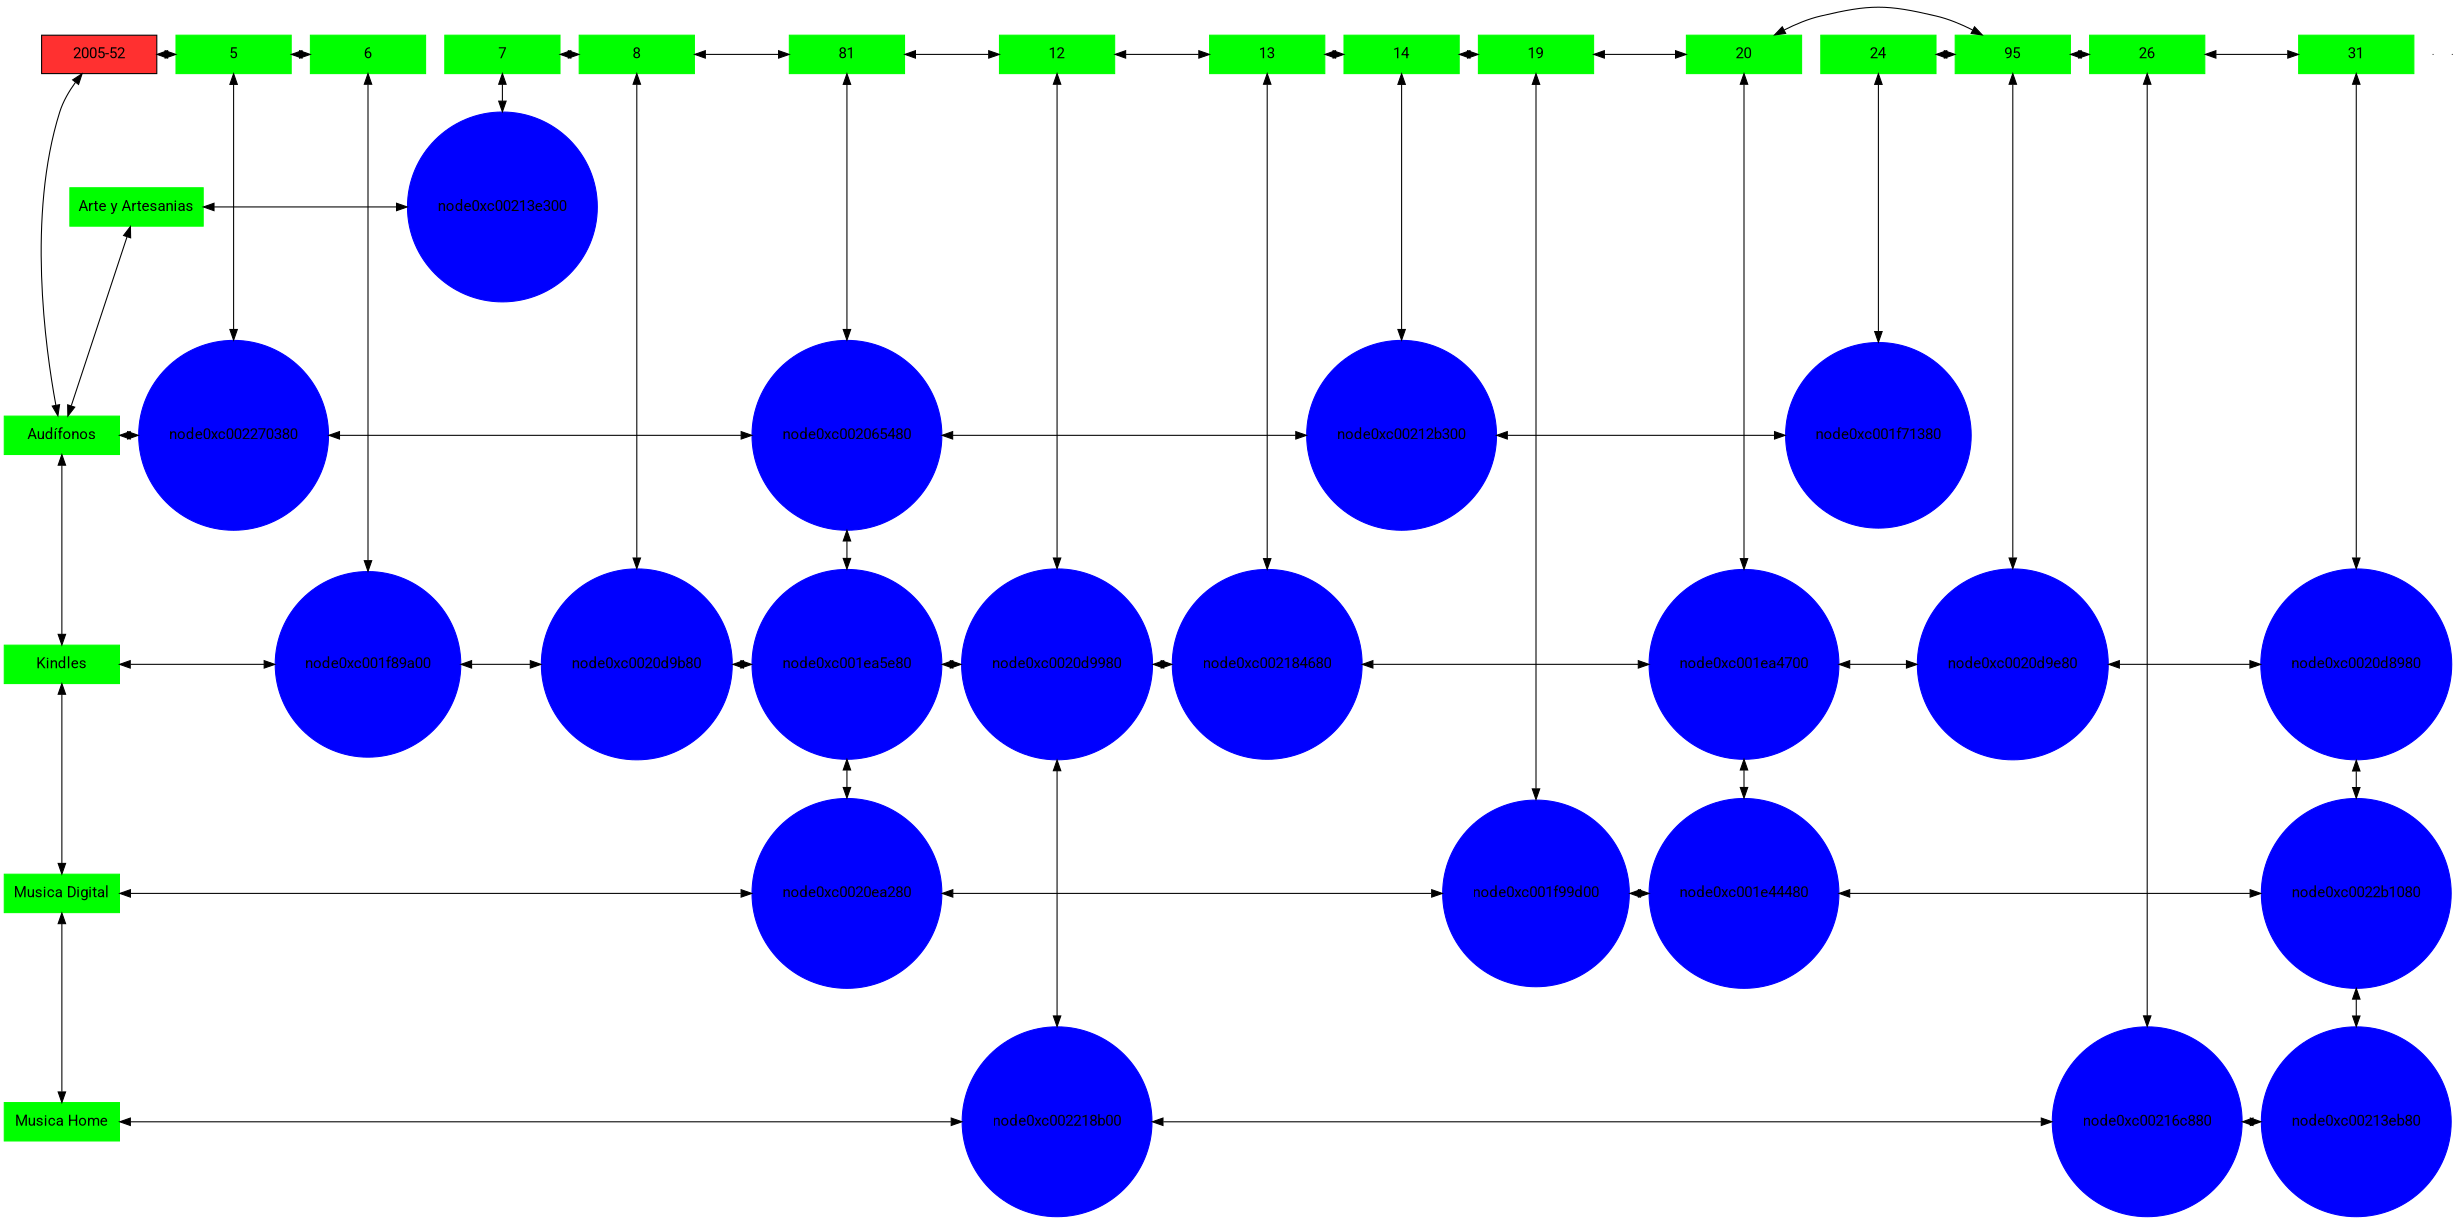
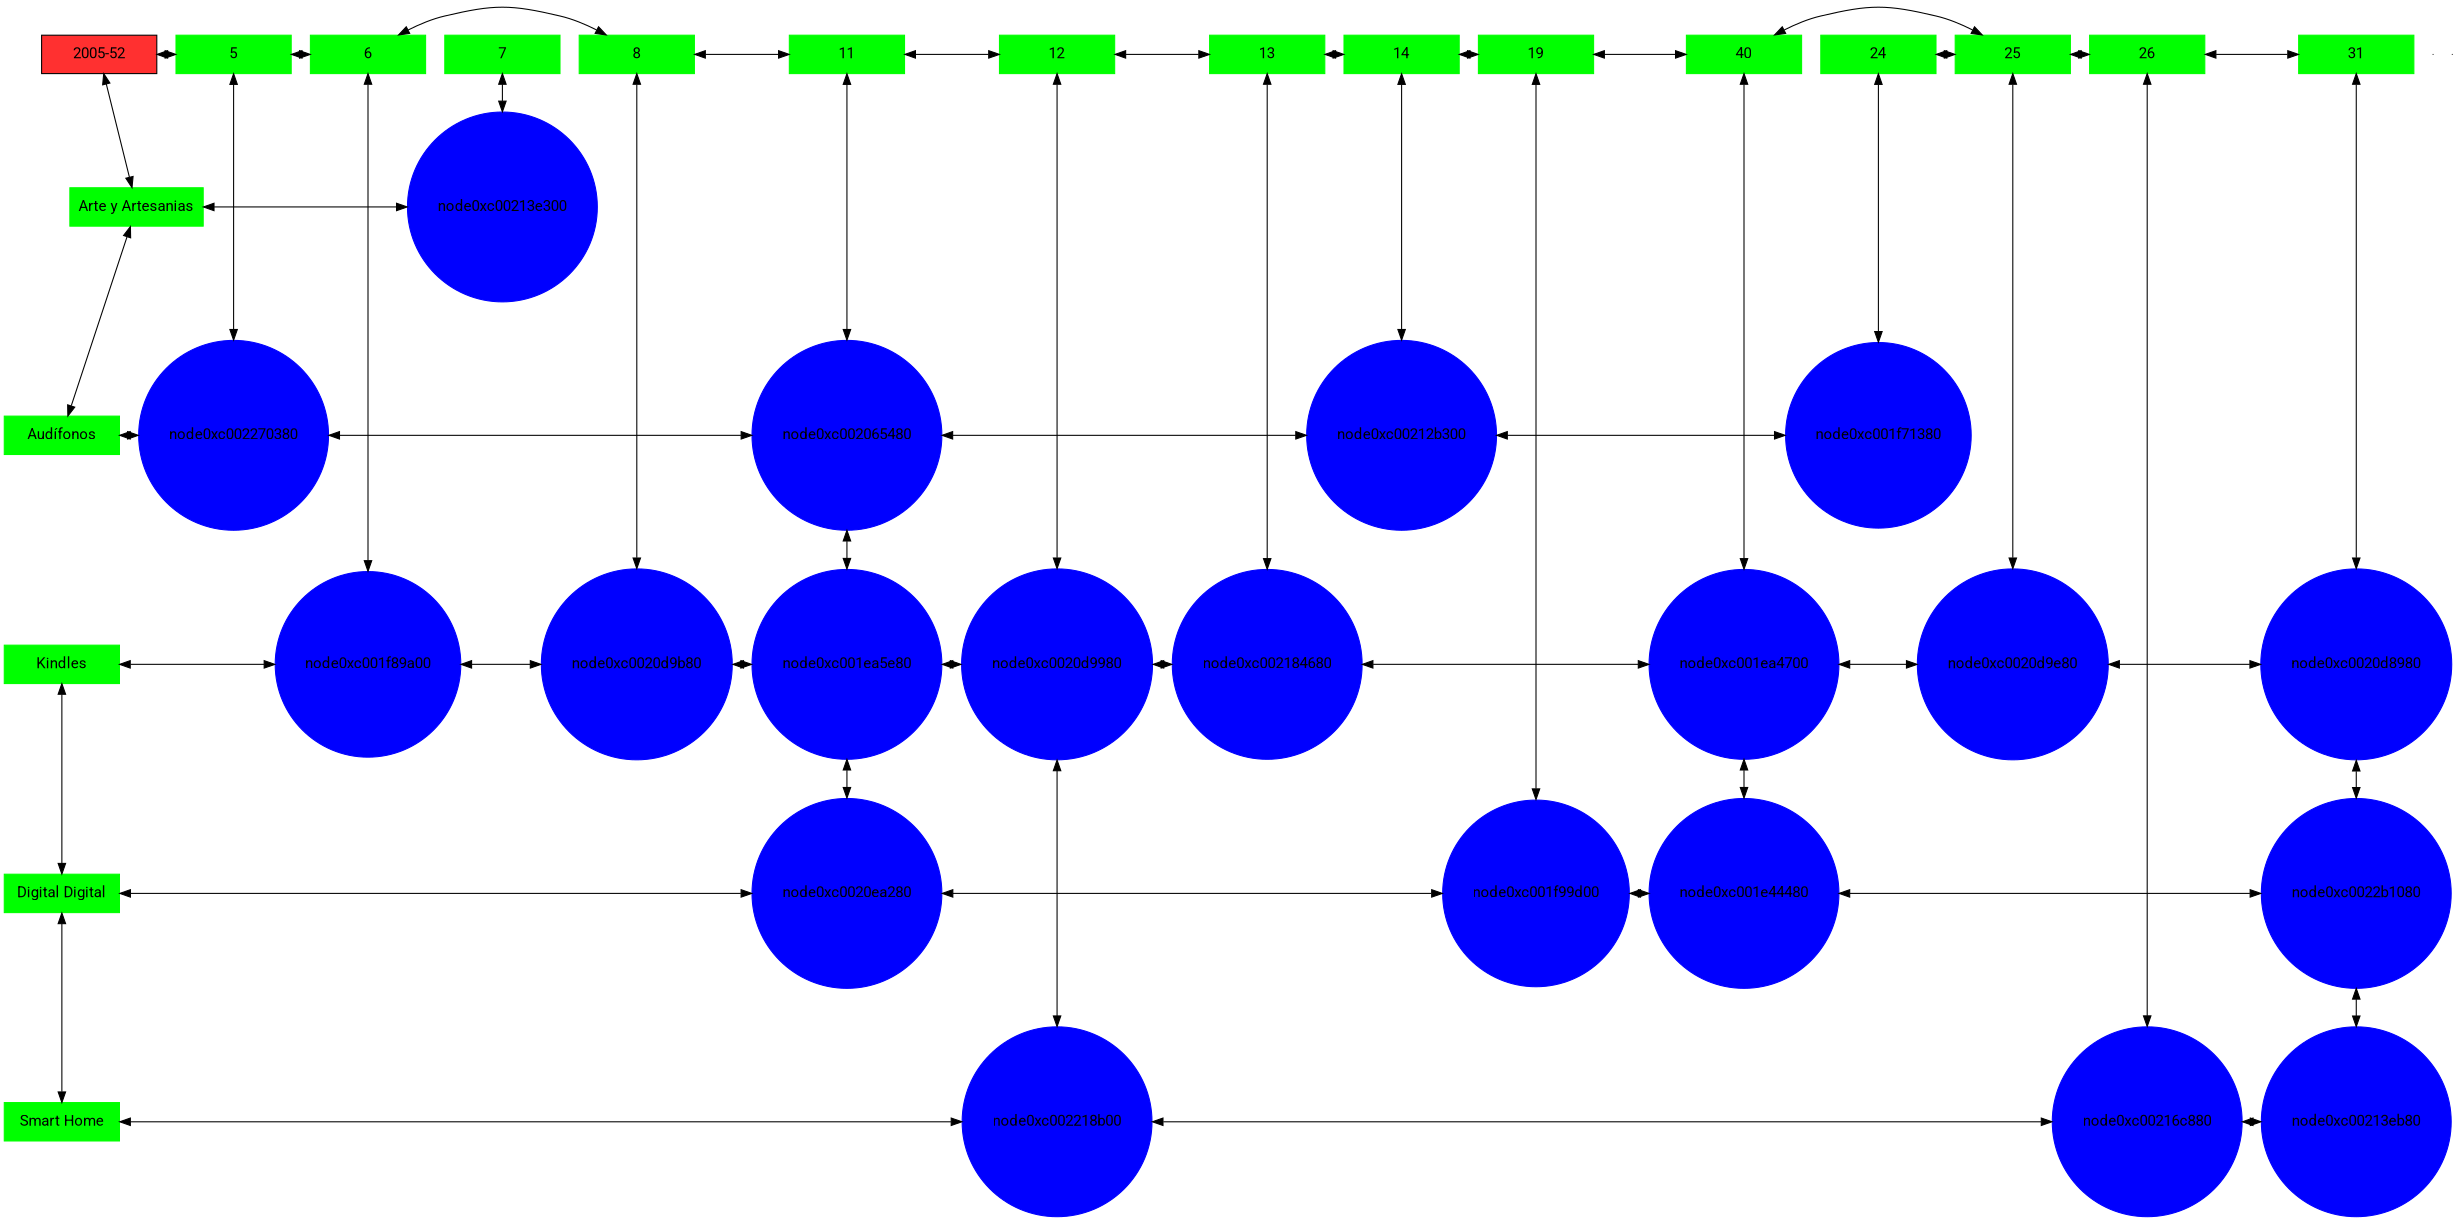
(571, 54) -> (502, 7)
(847, 54) -> (847, 54)
(1744, 54) -> (1744, 54)
(2013, 54) -> (2013, 54)
(41, 241) -> (118, 131)
(62, 550) -> none
(62, 893) -> (62, 893)
(62, 1122) -> (62, 1122)
